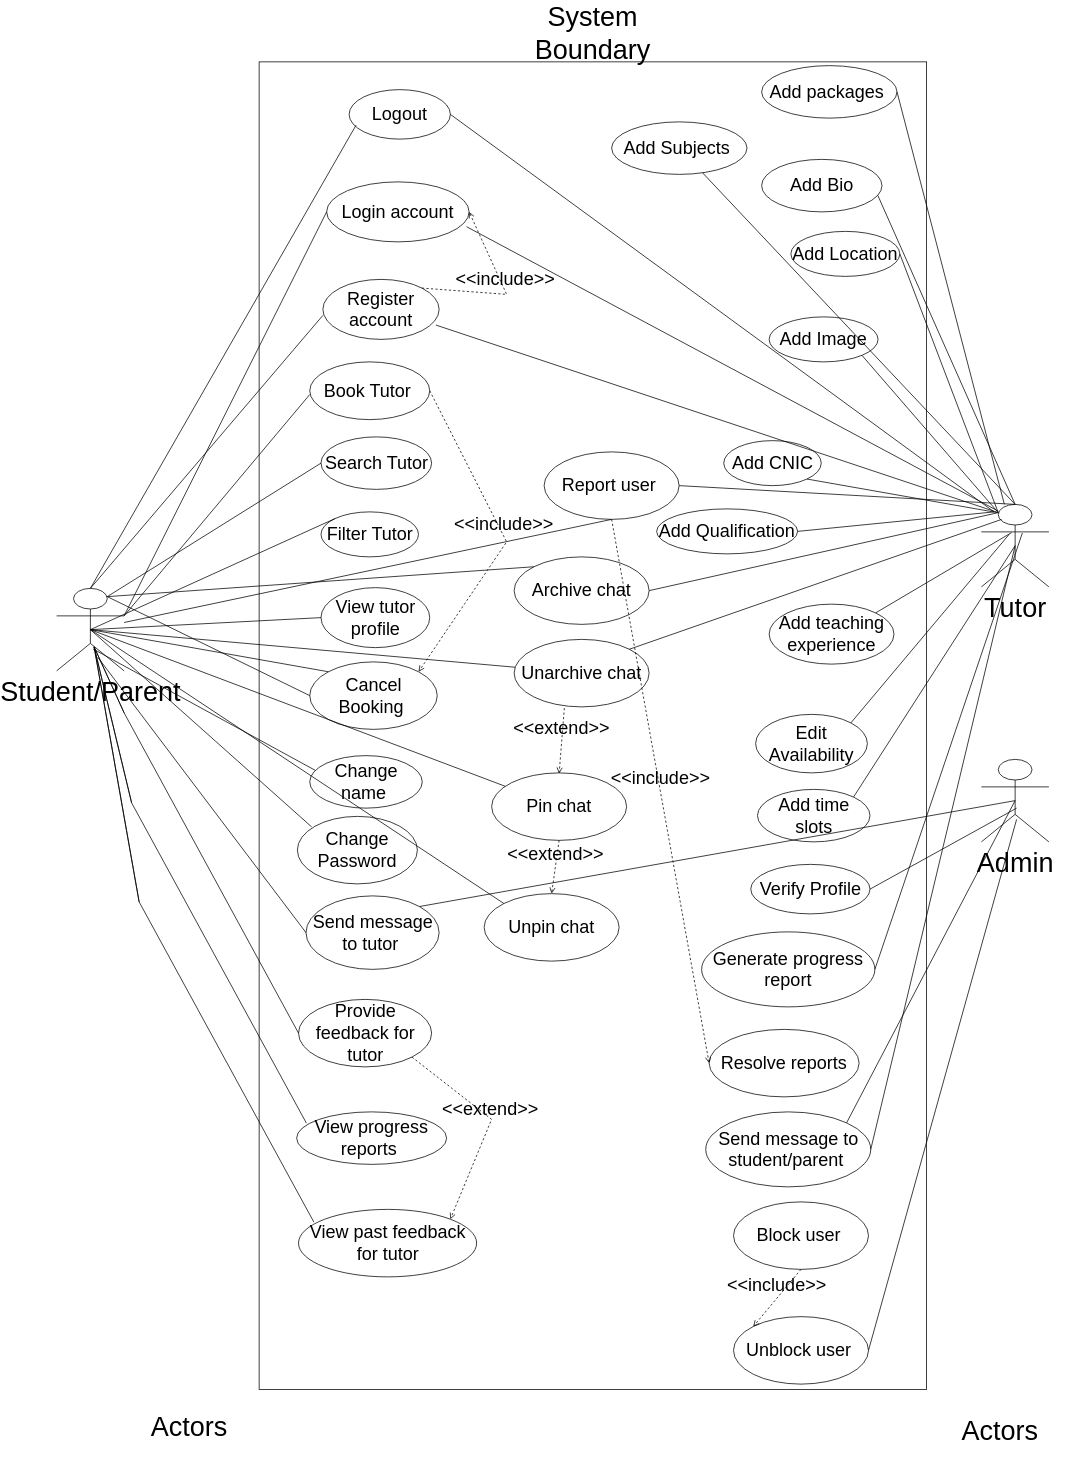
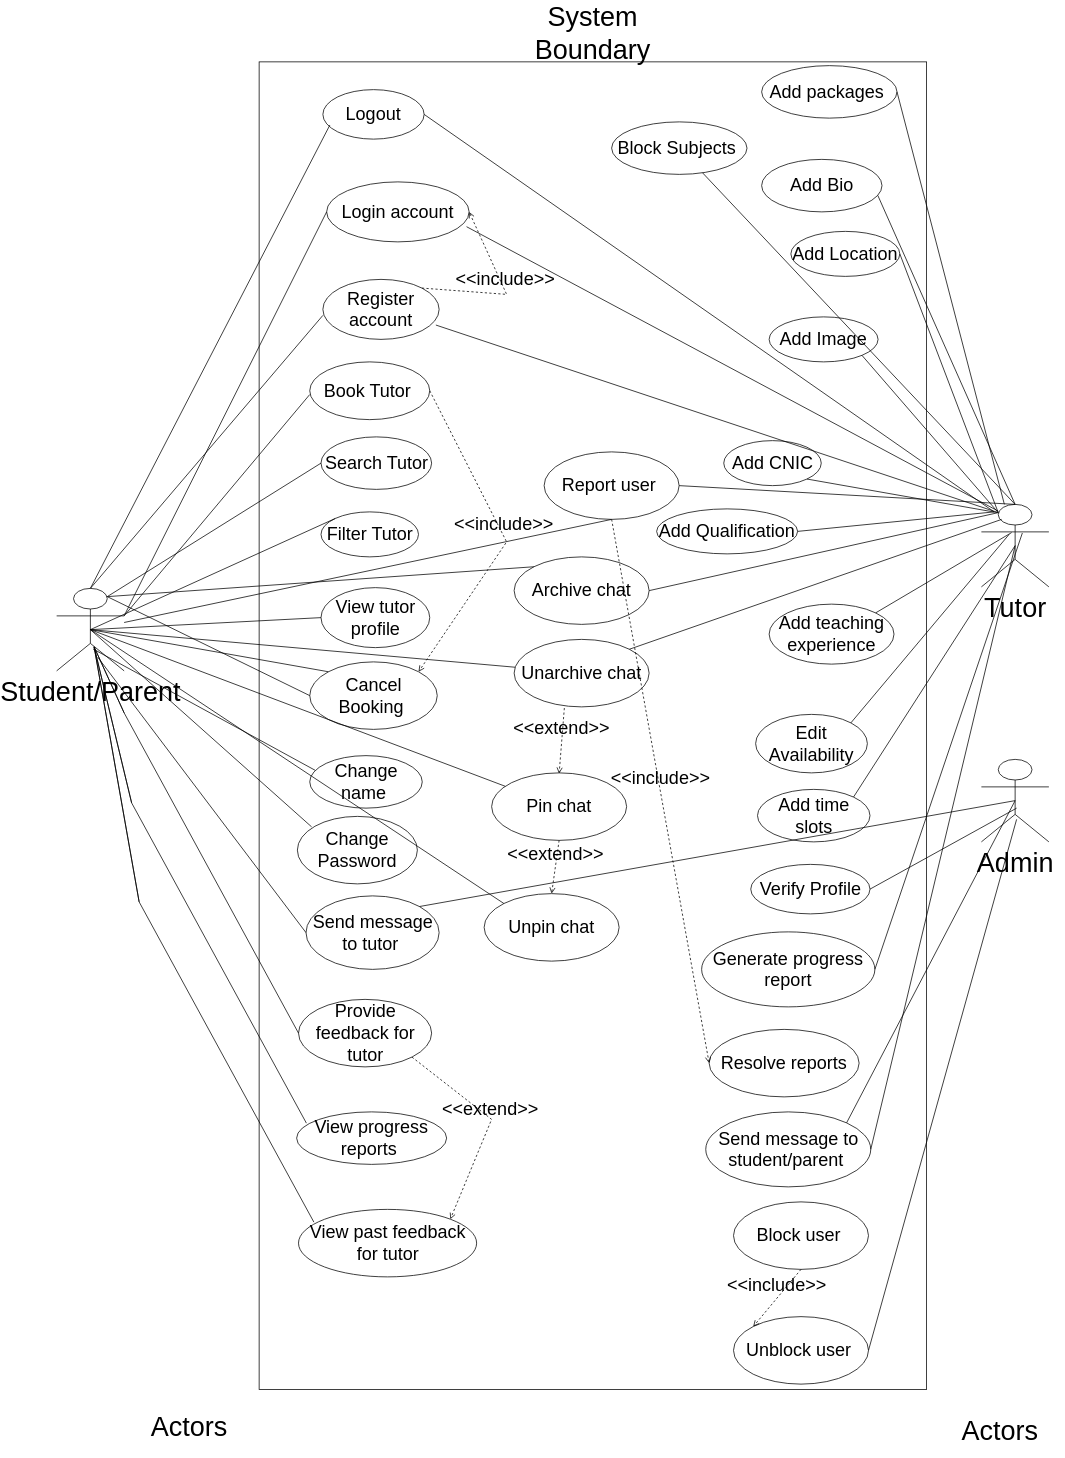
(400, 114) -> (374, 114)
(680, 148) -> (680, 148)
